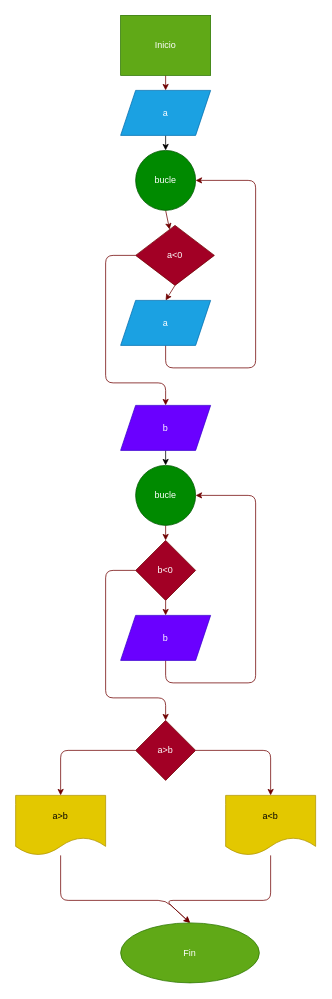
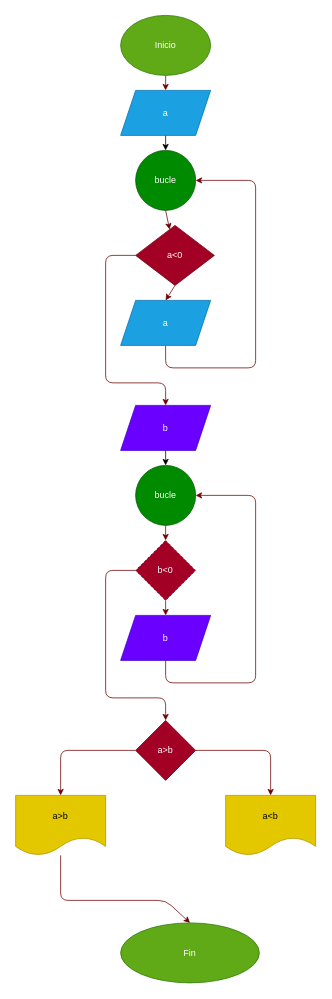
(165, 45) -> (165, 45)
(165, 570) -> (165, 570)
(240, 900) -> none
